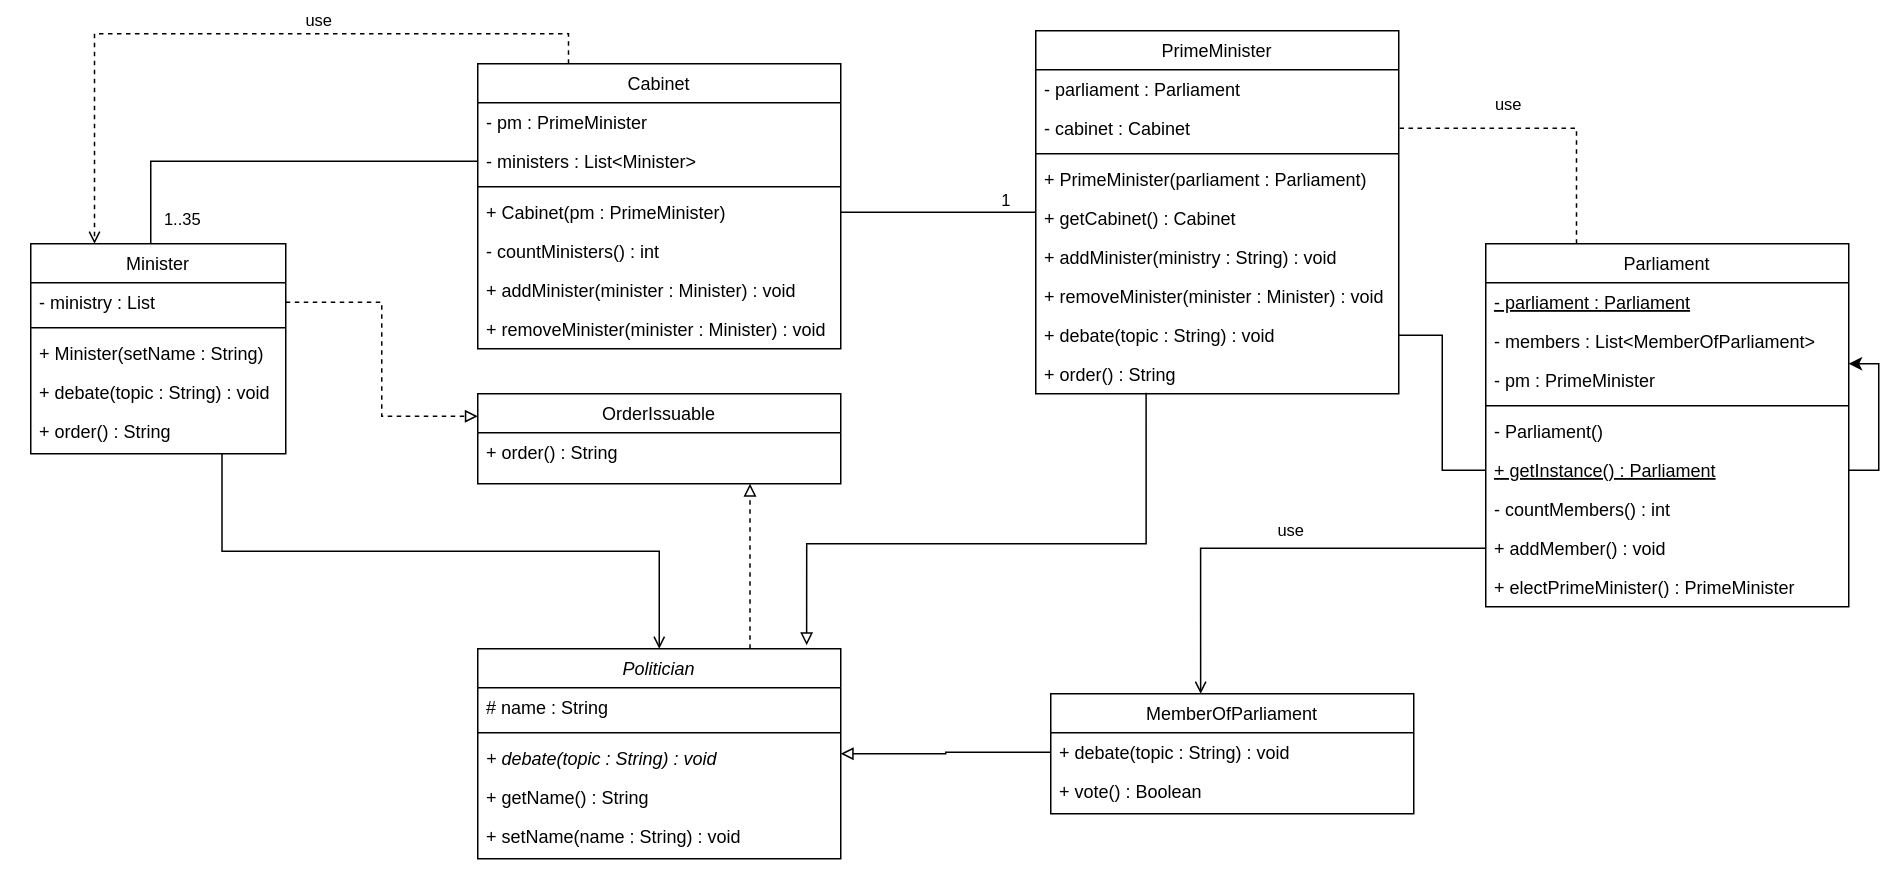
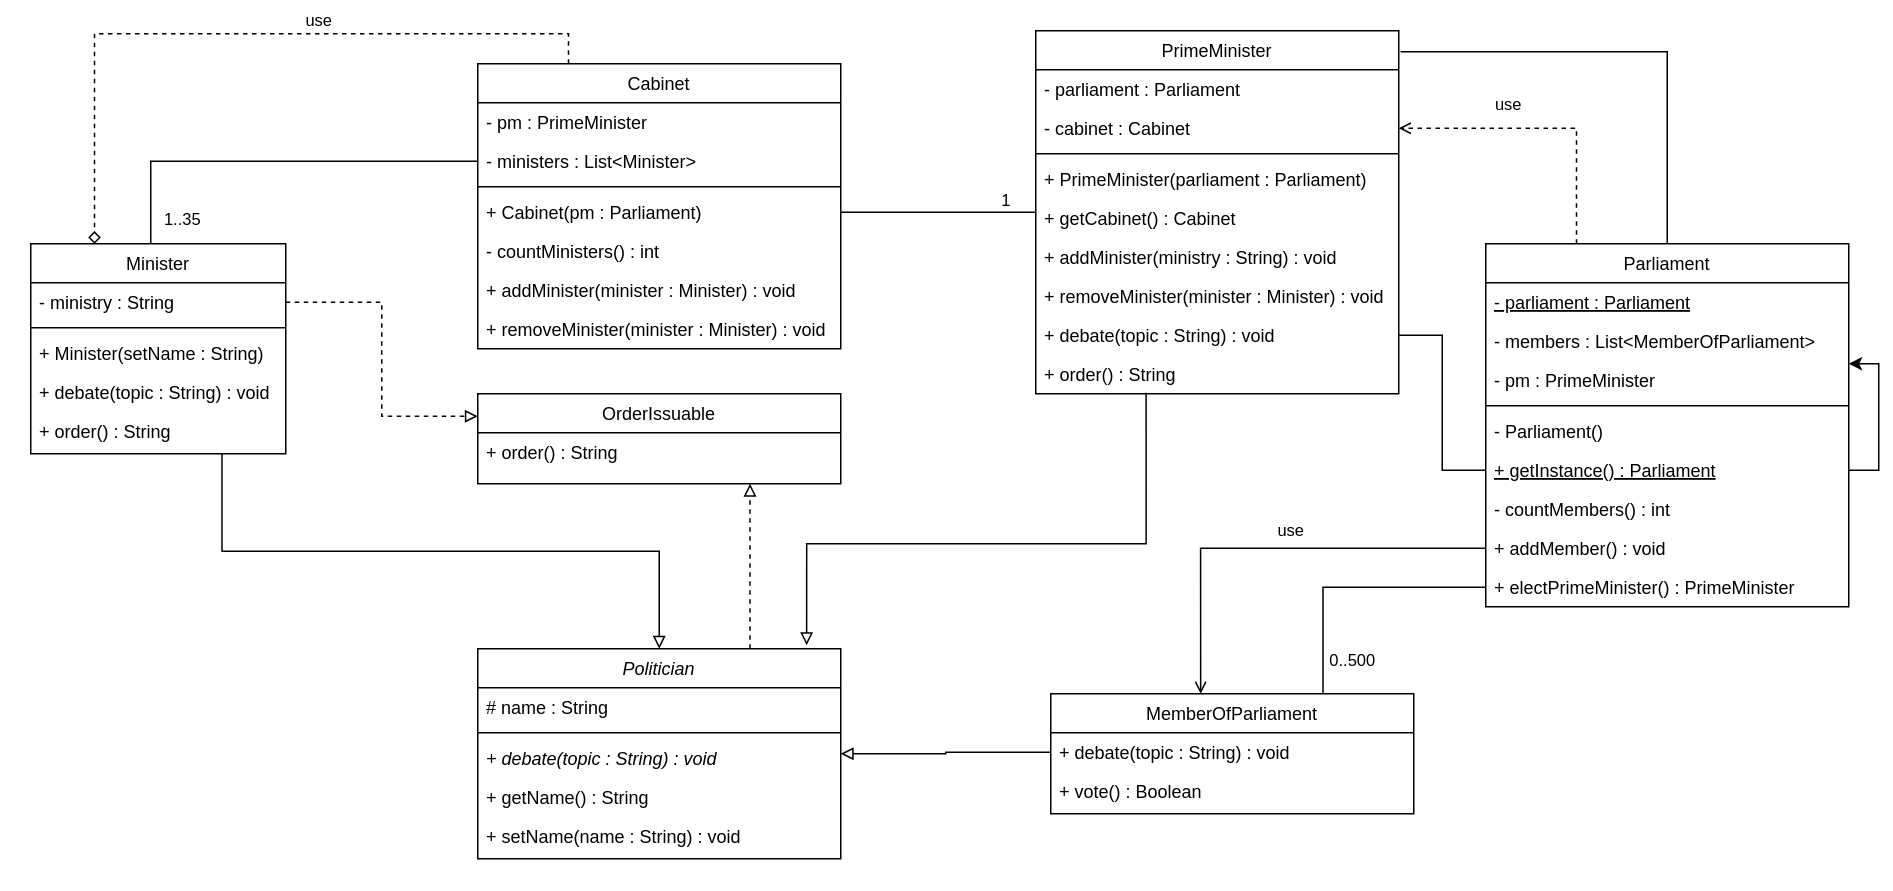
none -> (1630, 52)
(1404, 128) -> (1405, 128)
(616, 213) -> (603, 213)
(95, 234) -> (95, 230)
(111, 303) -> (121, 303)
none -> (1349, 587)
(659, 639) -> (659, 635)
